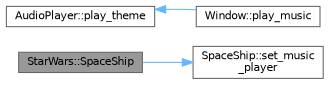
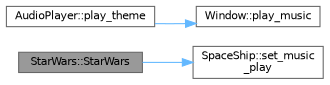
(181, 9) -> (170, 24)
(81, 62) -> (81, 62)
(258, 62) -> (258, 62)
